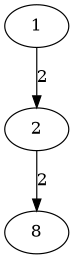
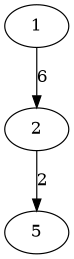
(43, 78) -> (43, 78)
(37, 232) -> (37, 232)
